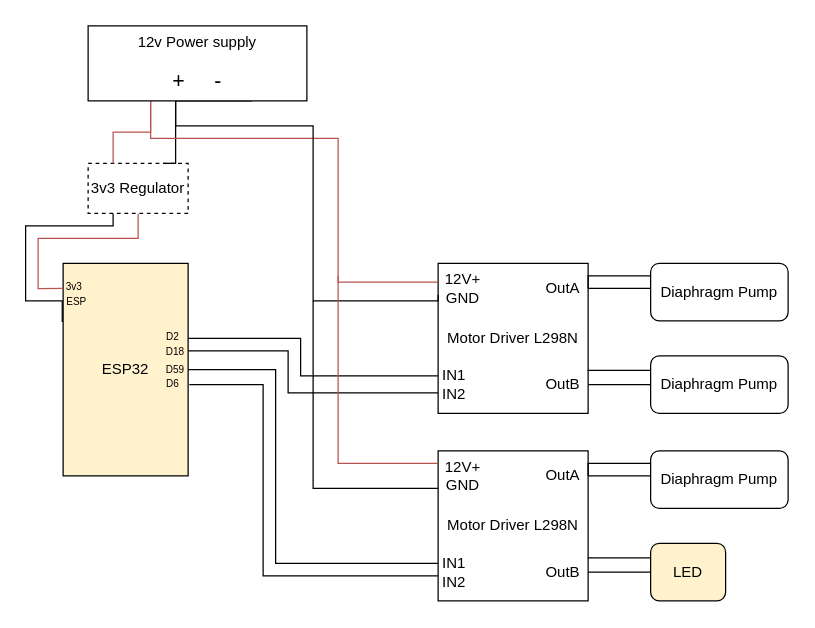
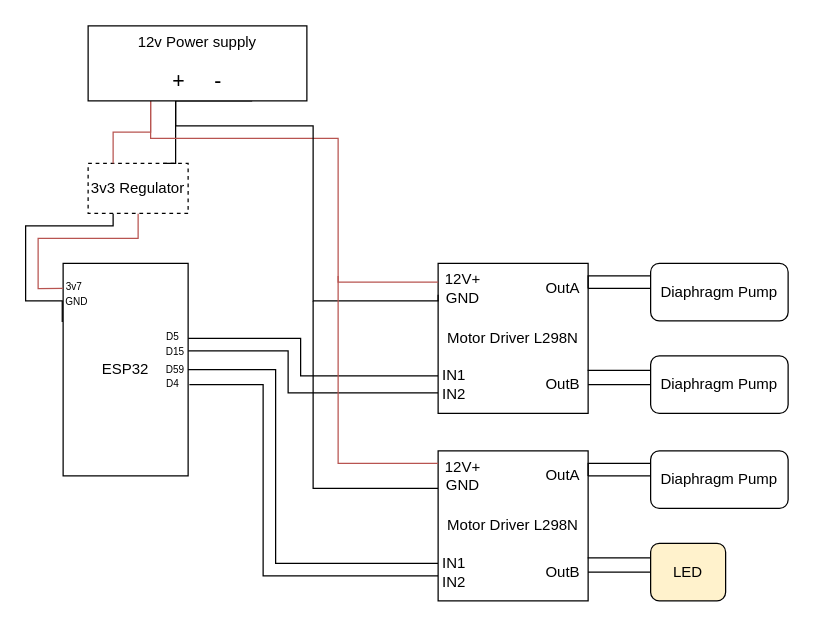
(74, 286) -> (74, 286)
(77, 301) -> (77, 301)
(173, 336) -> (173, 336)
(176, 351) -> (176, 351)
(126, 369) -> (126, 369)
(173, 382) -> (173, 382)
